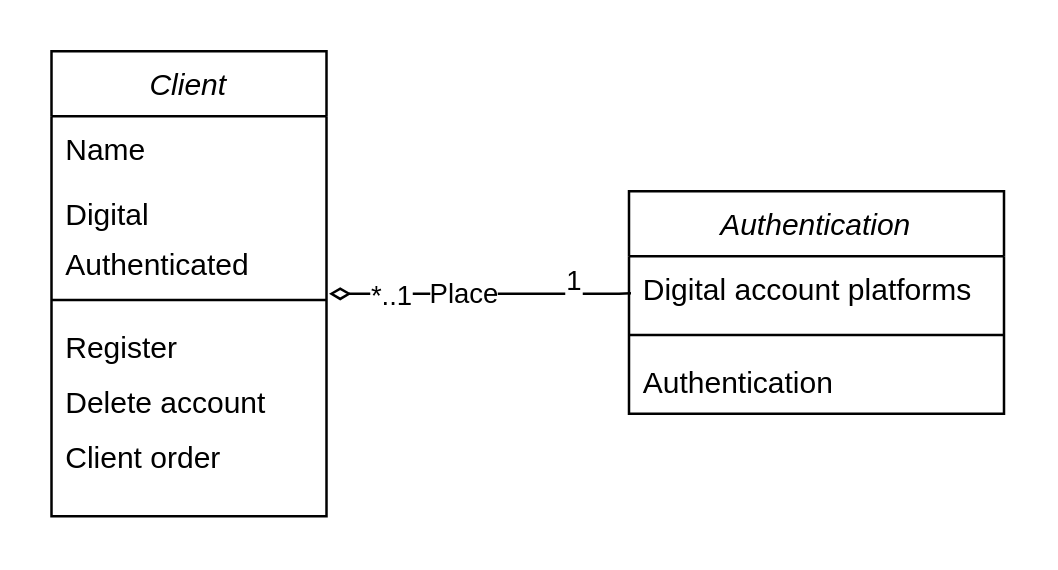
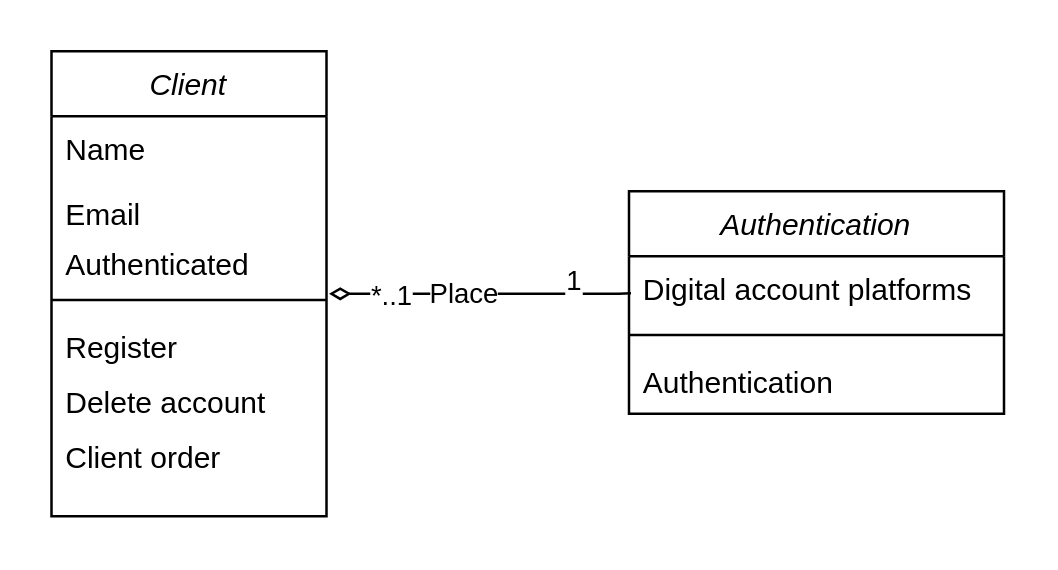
(112, 215) -> (99, 215)
